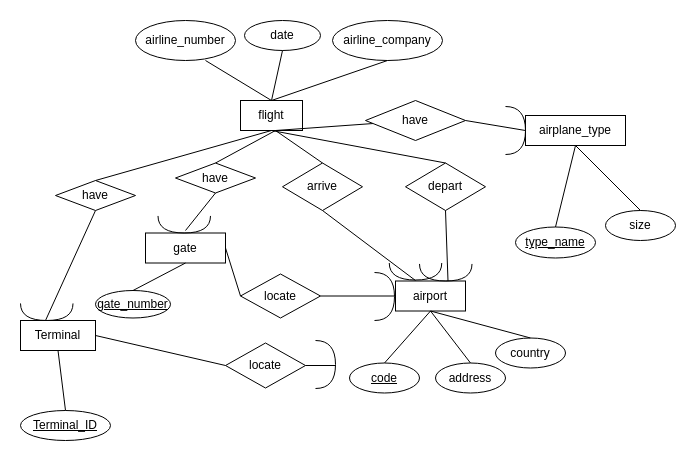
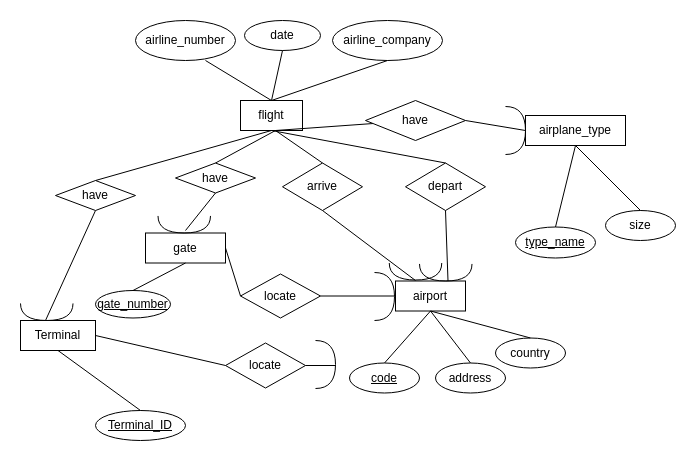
(66, 426) -> (141, 426)
